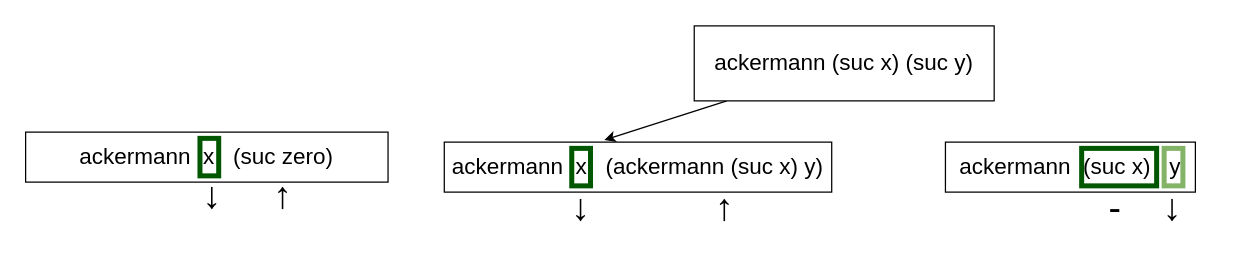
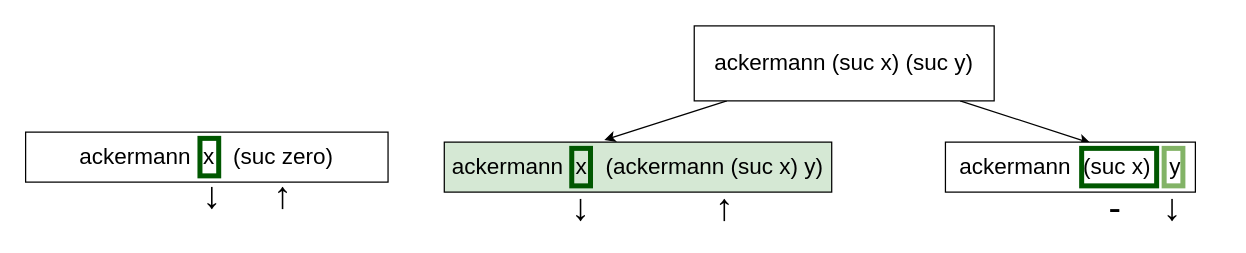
none -> (1022, 120)
(638, 167) -> (638, 167)
